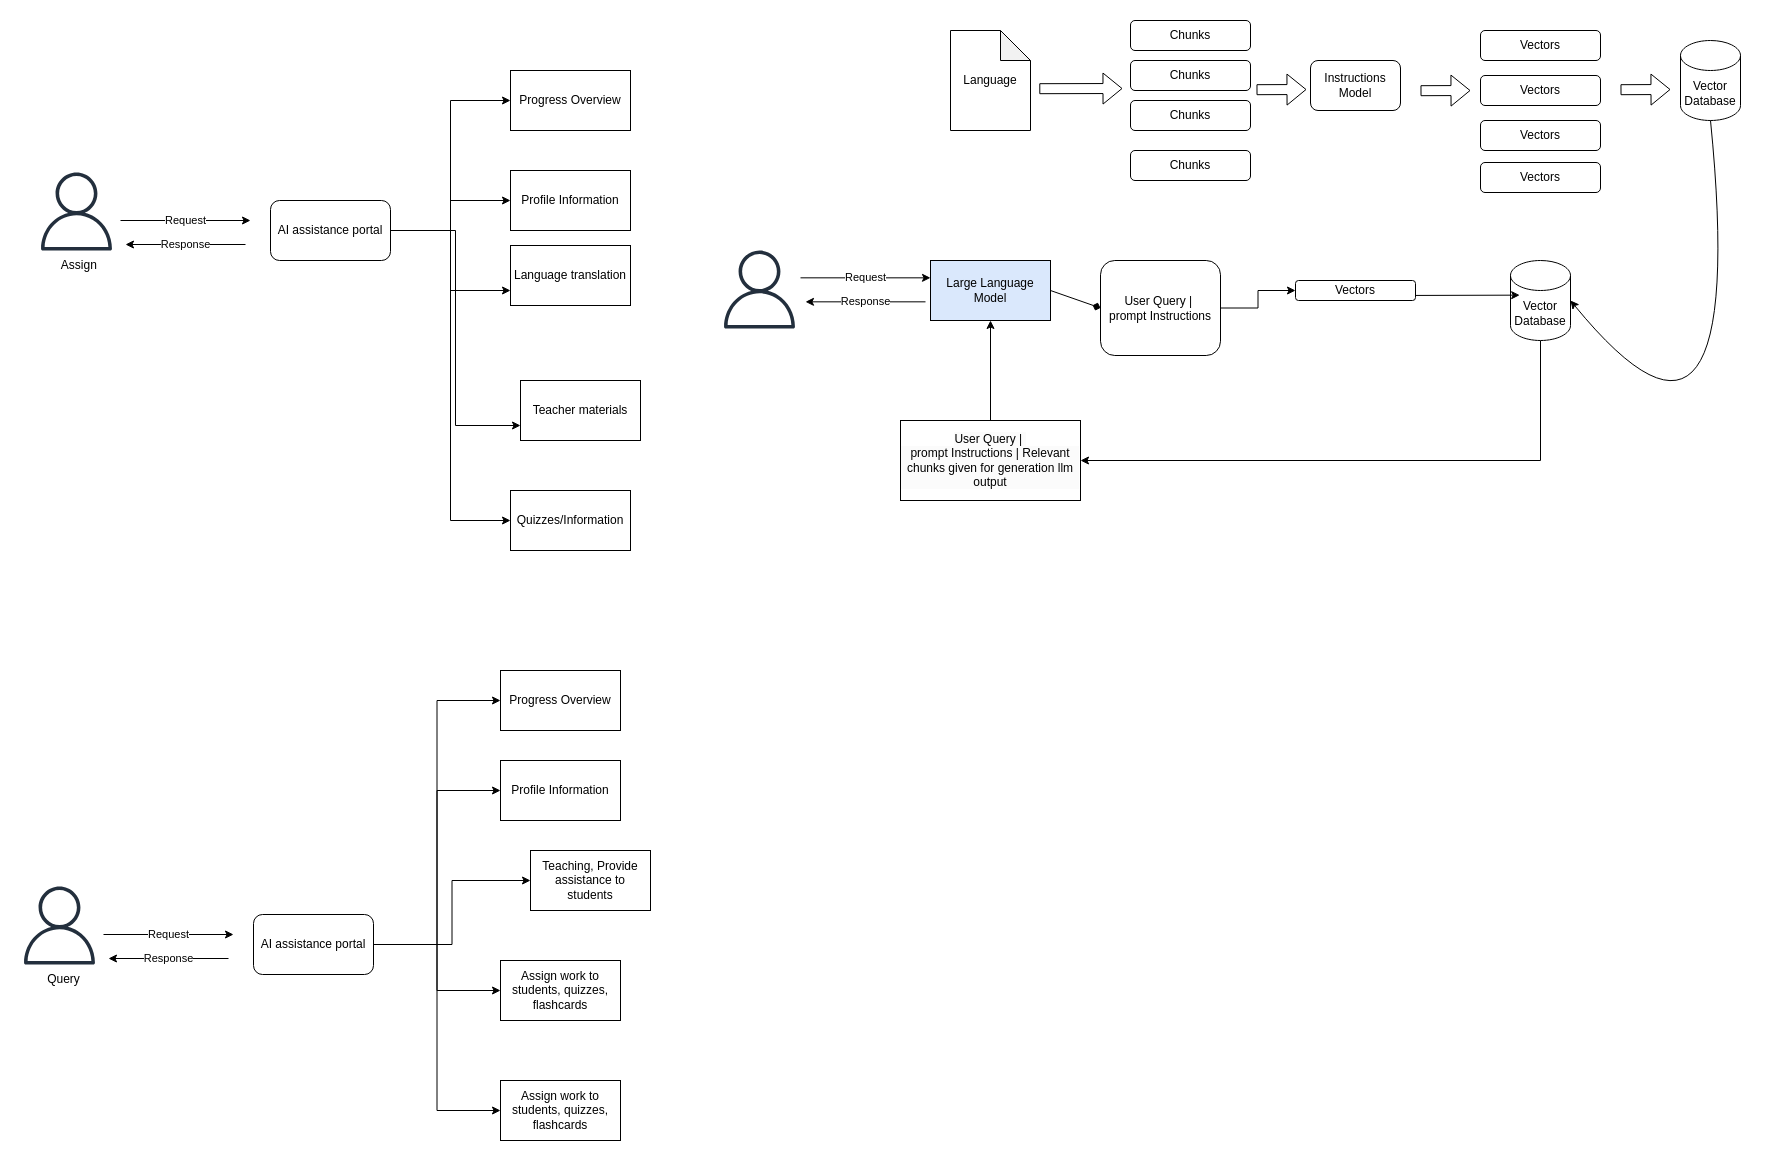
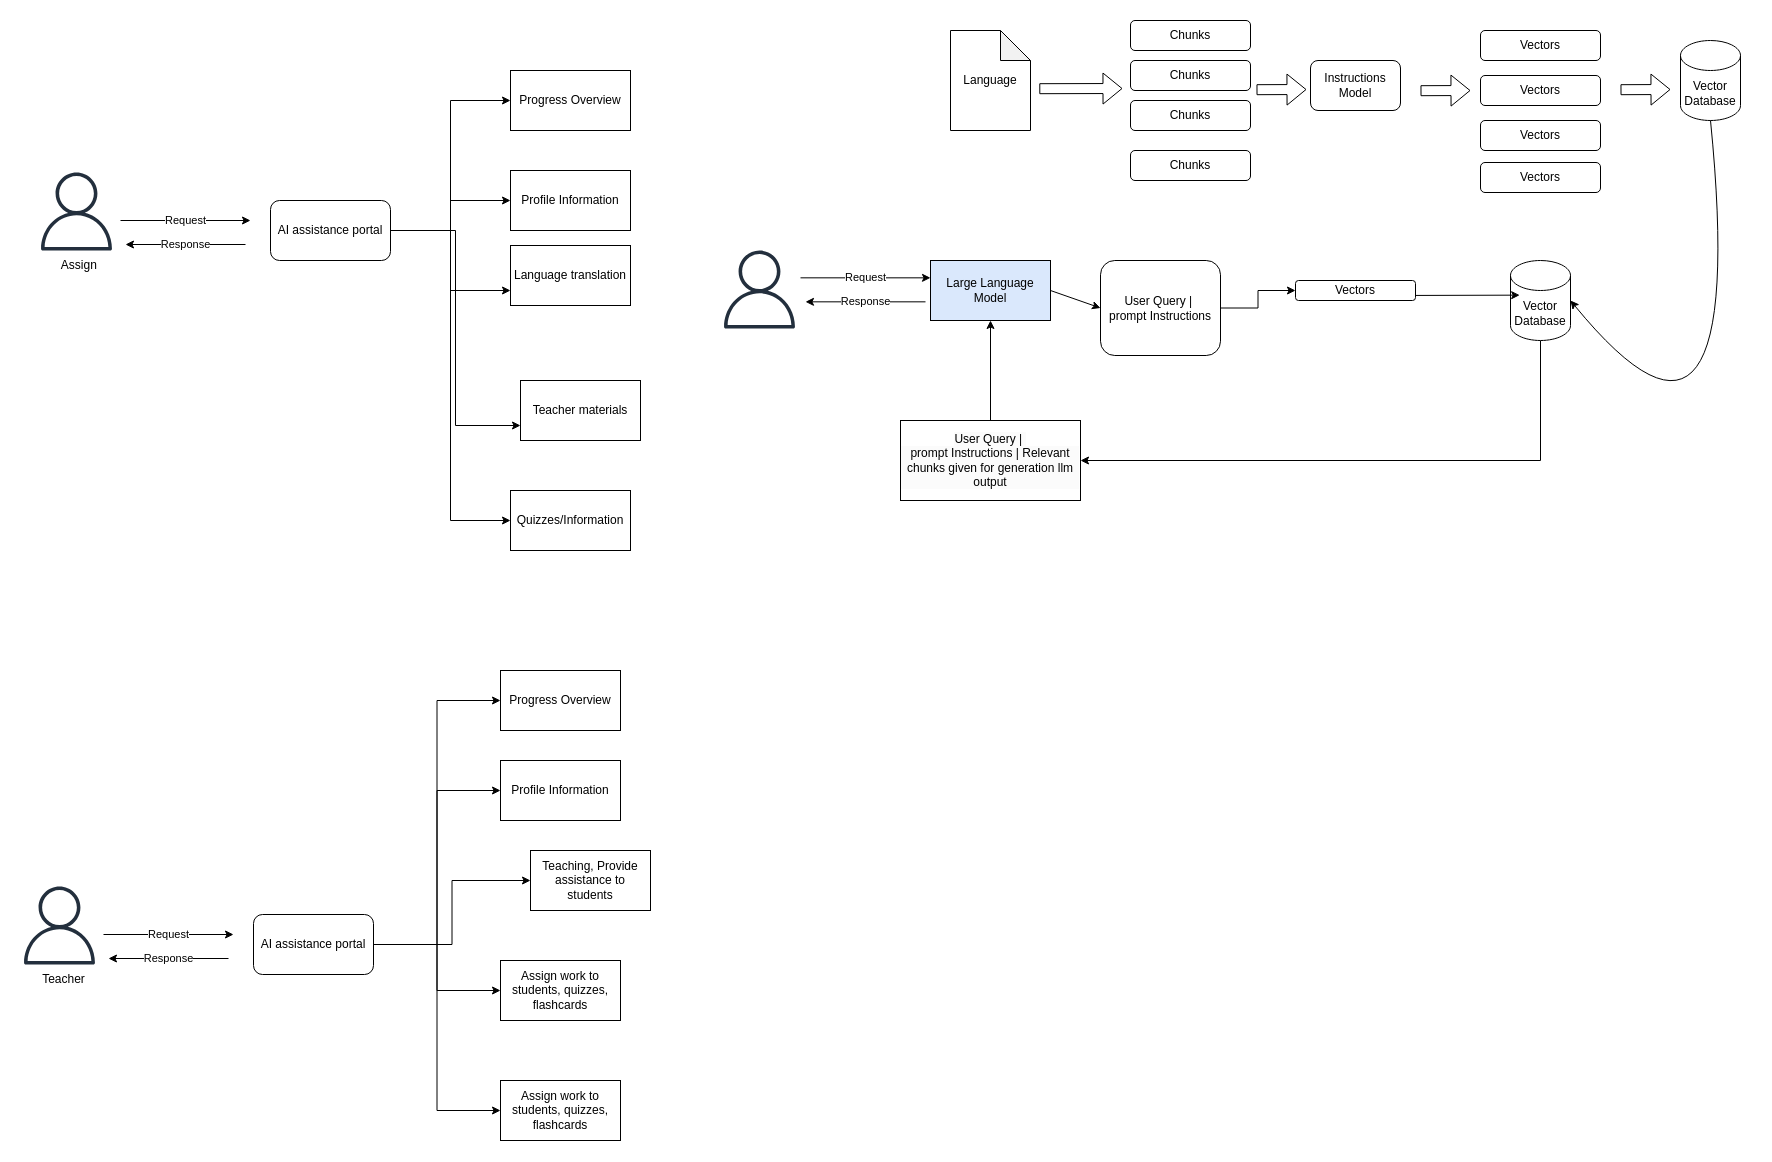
(1092, 305) -> (1093, 305)
(64, 980) -> (64, 980)
